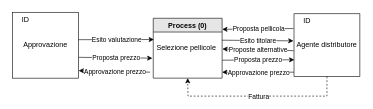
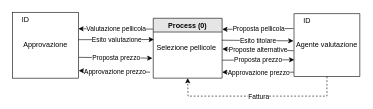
none -> (115, 29)
(327, 45) -> (327, 45)
